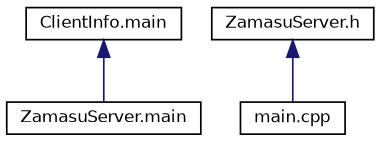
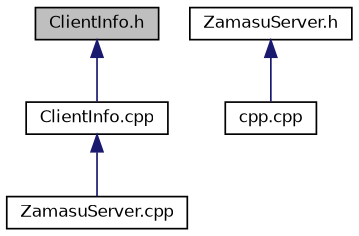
none -> (97, 24)
(104, 24) -> (97, 118)
(104, 118) -> (97, 213)
(293, 118) -> (271, 118)
